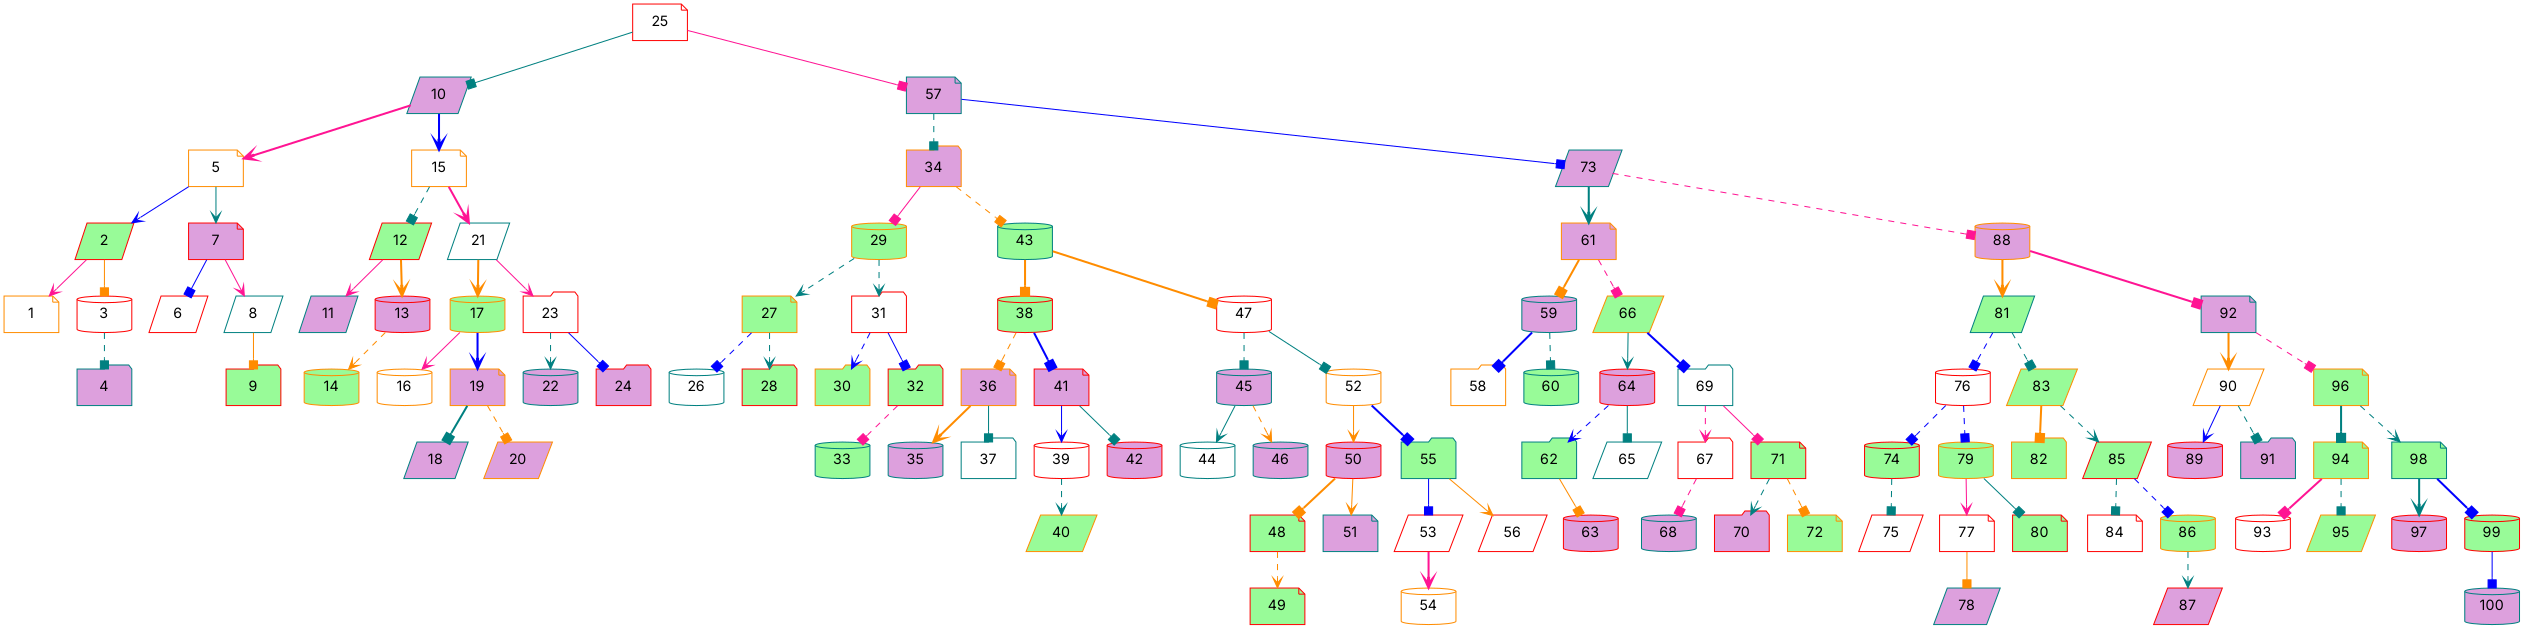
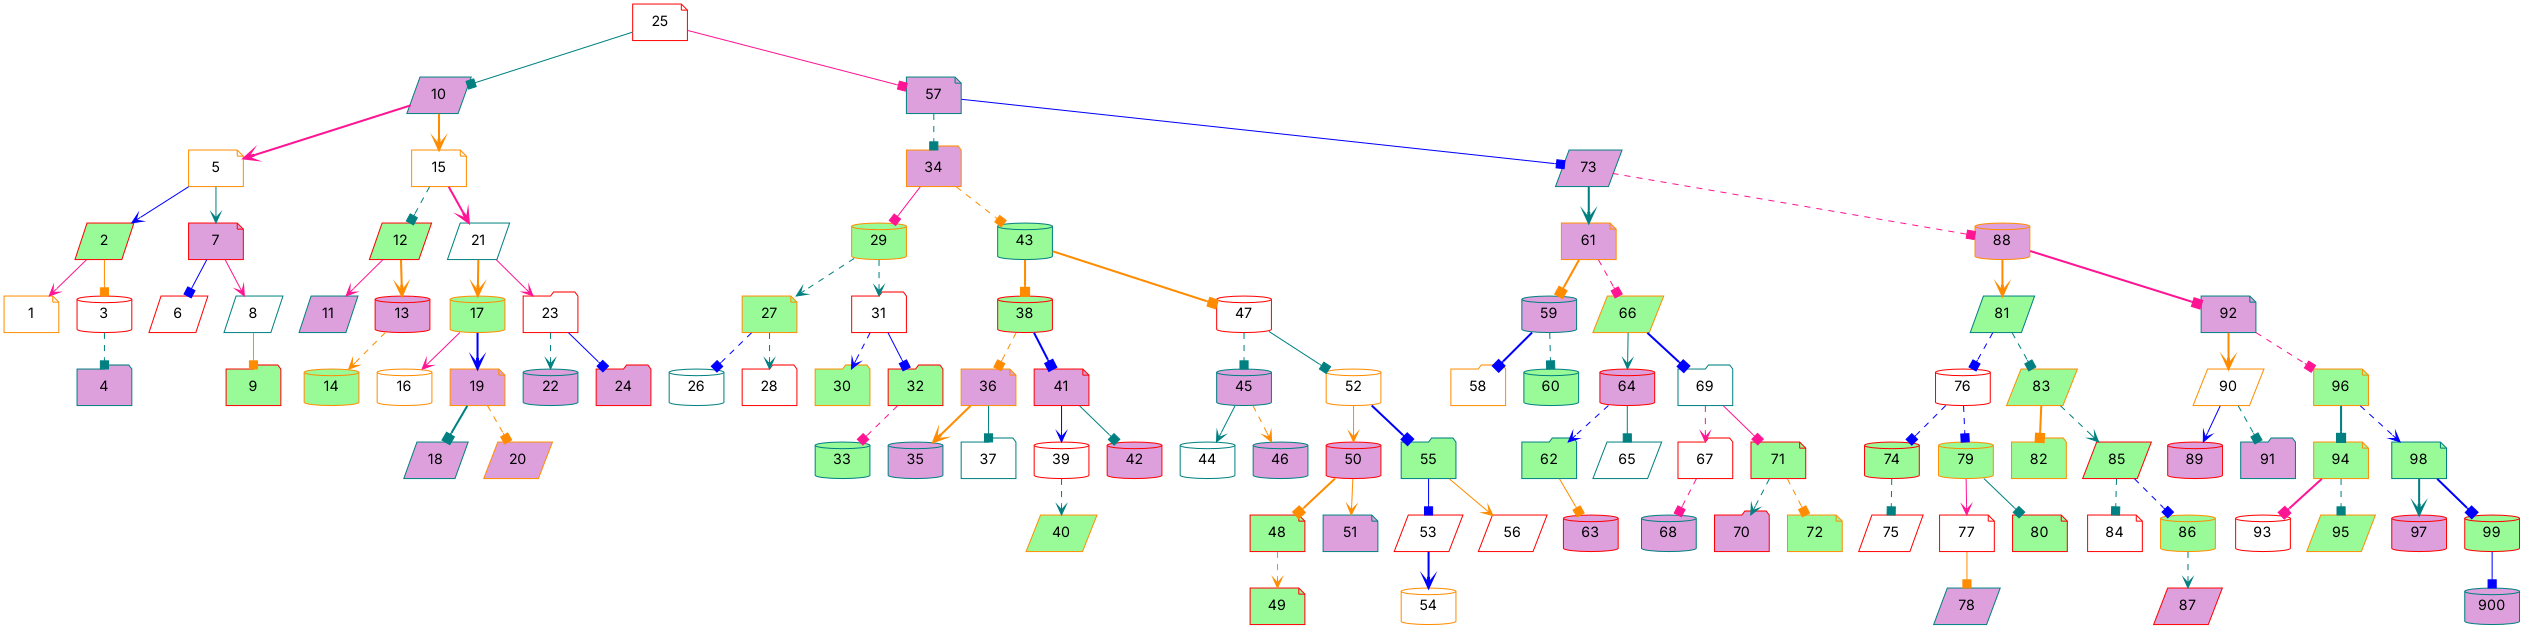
(439, 127) -> (439, 127)
(770, 387) -> (770, 387)
(2376, 420) -> (2376, 420)
(1429, 565) -> (1429, 565)
(2492, 606) -> (2492, 606)
